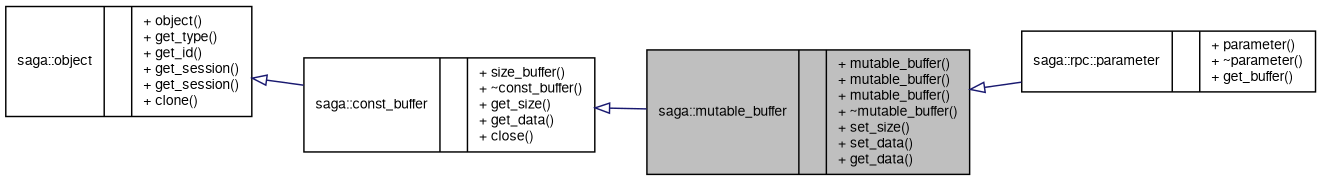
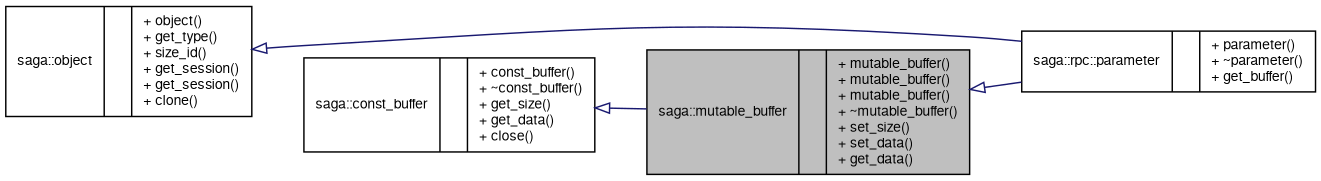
(173, 53) -> (175, 53)
(522, 72) -> (528, 72)
(285, 83) -> (644, 28)
